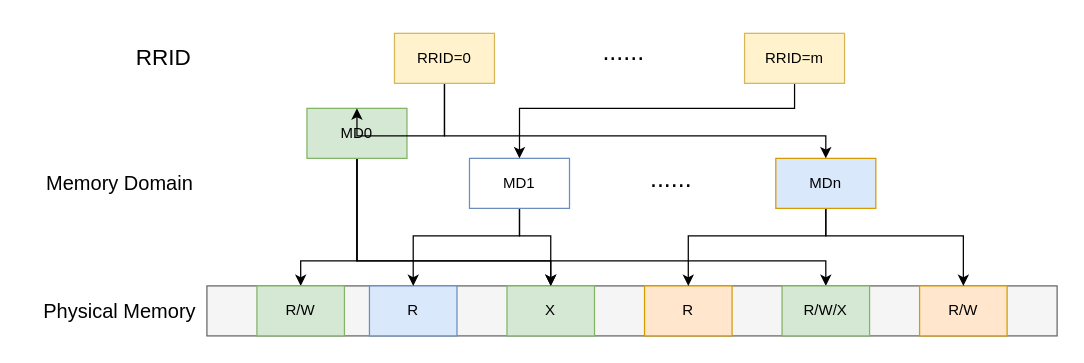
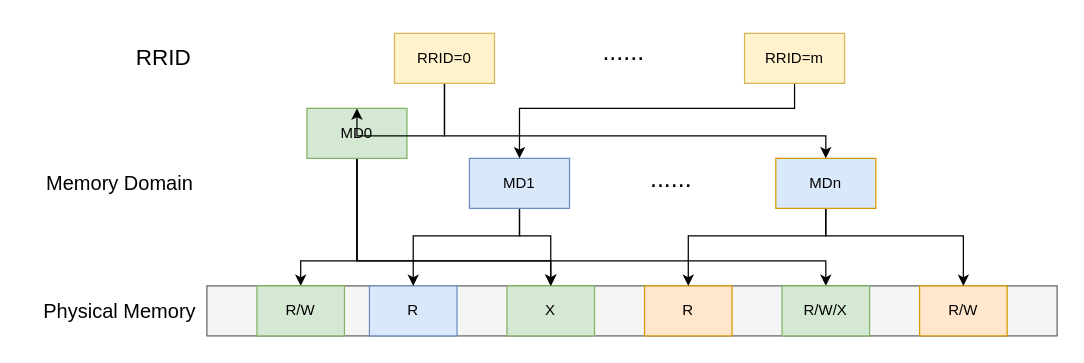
(519, 183) -> (519, 183)
